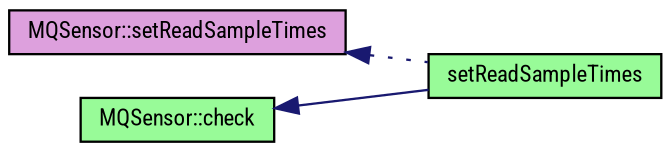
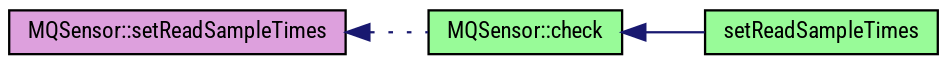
(399, 59) -> (399, 32)
